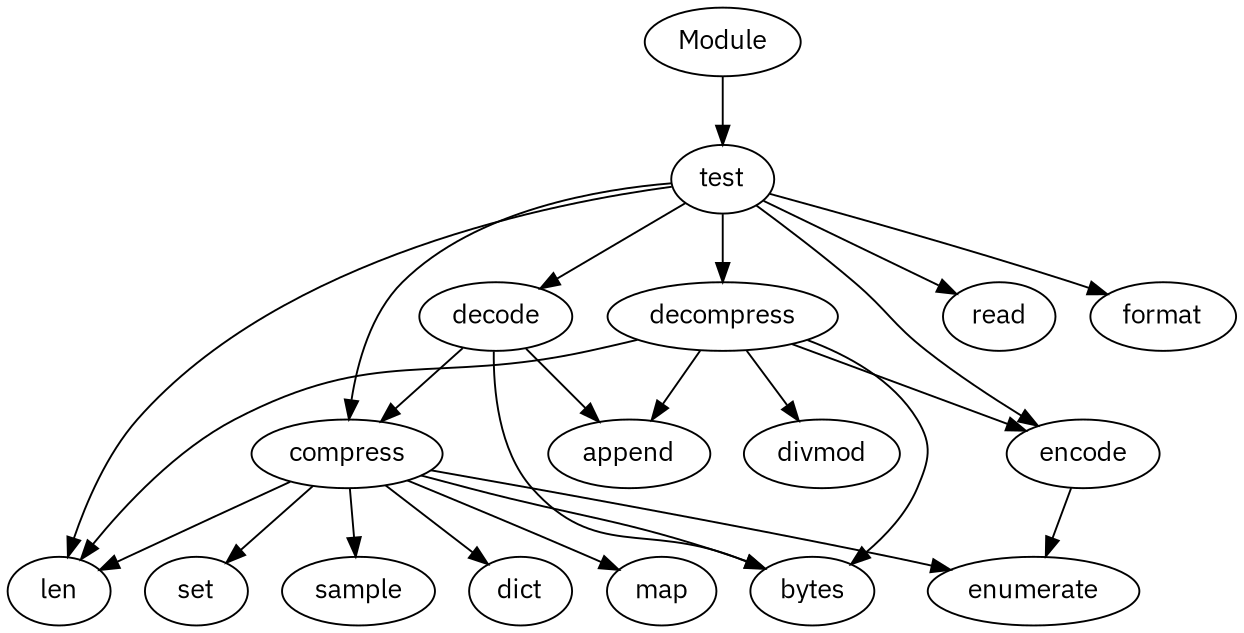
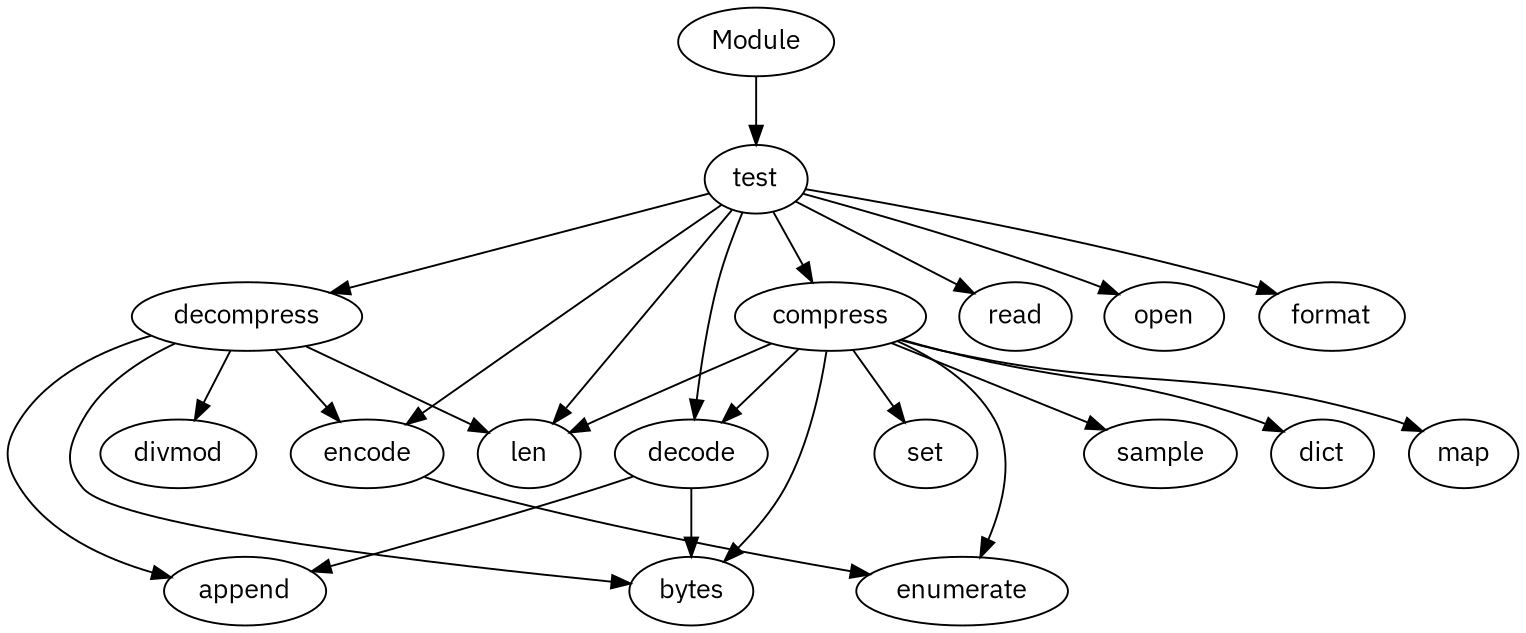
none -> (1164, 317)
(426, 381) -> (767, 379)
